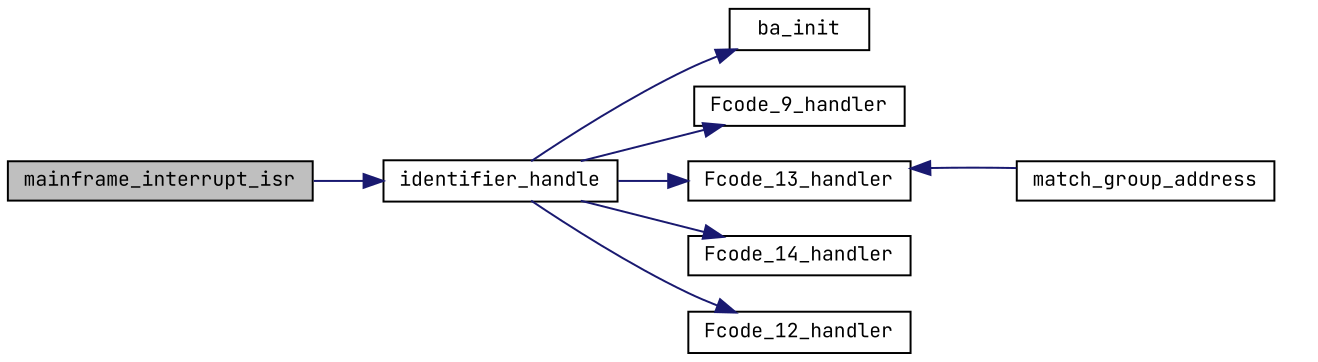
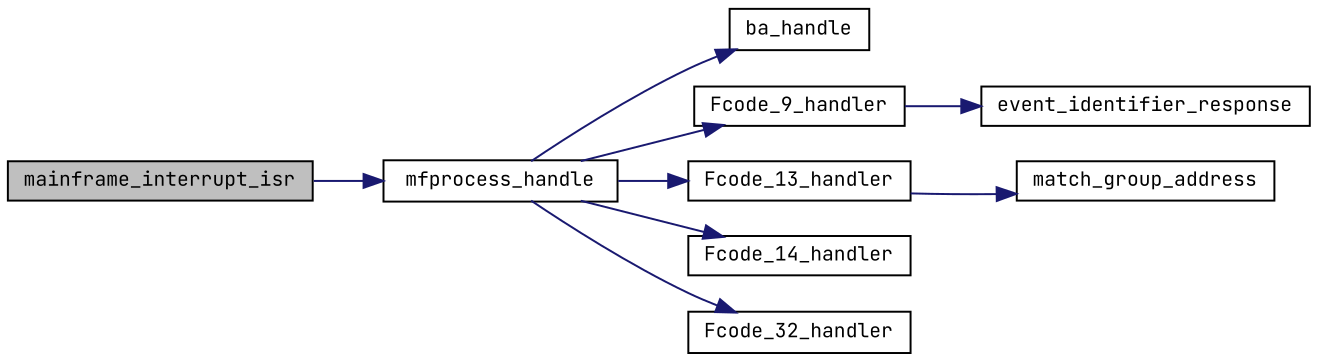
(799, 30) -> (799, 30)
none -> (1146, 106)
(974, 168) -> (954, 194)
(501, 181) -> (501, 181)
(799, 332) -> (799, 332)
